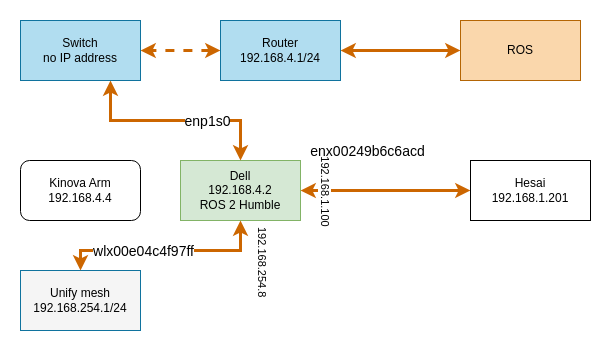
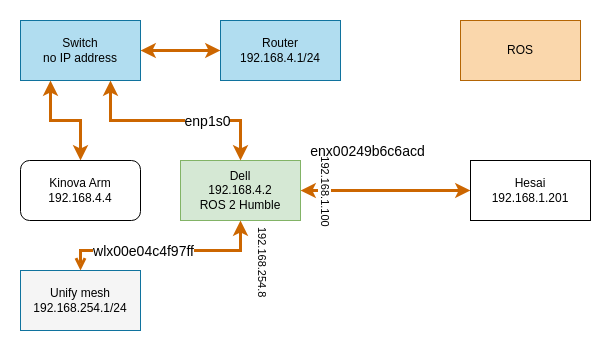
(178, 51) -> (178, 51)
(400, 51) -> none
none -> (66, 121)
(81, 258) -> (81, 258)
